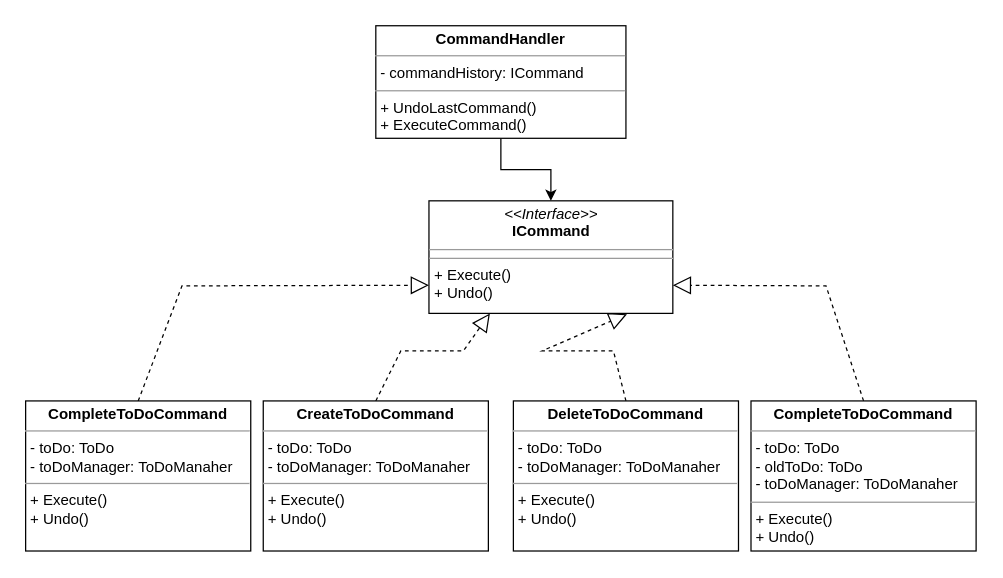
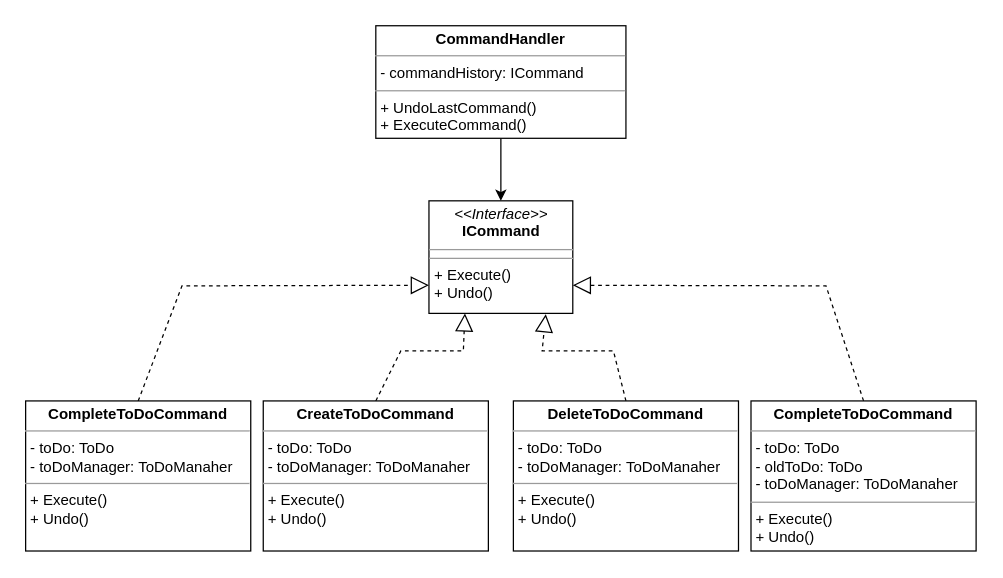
(551, 257) -> (501, 257)
